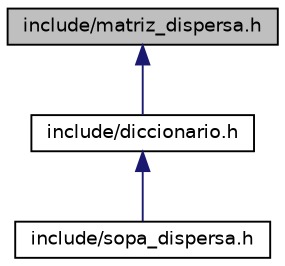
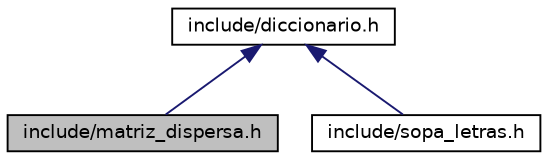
(143, 90) -> (206, 85)
(143, 240) -> (426, 133)
